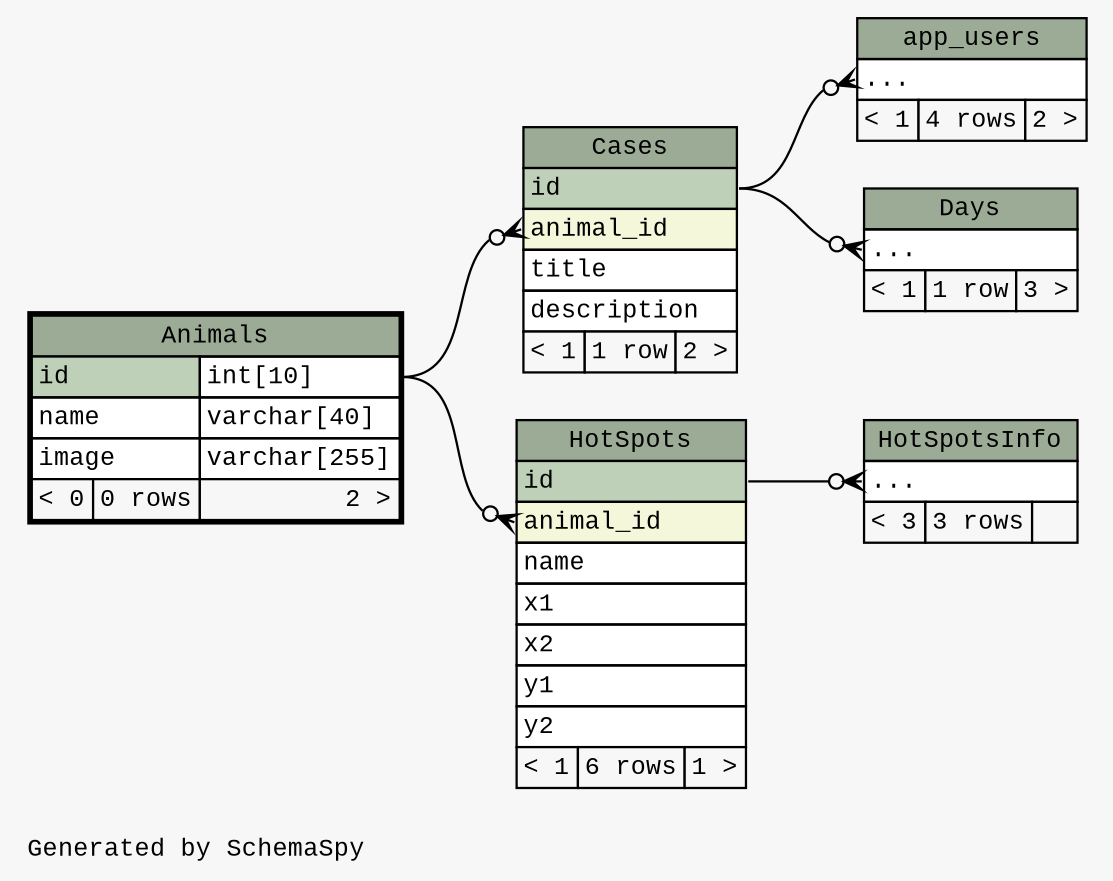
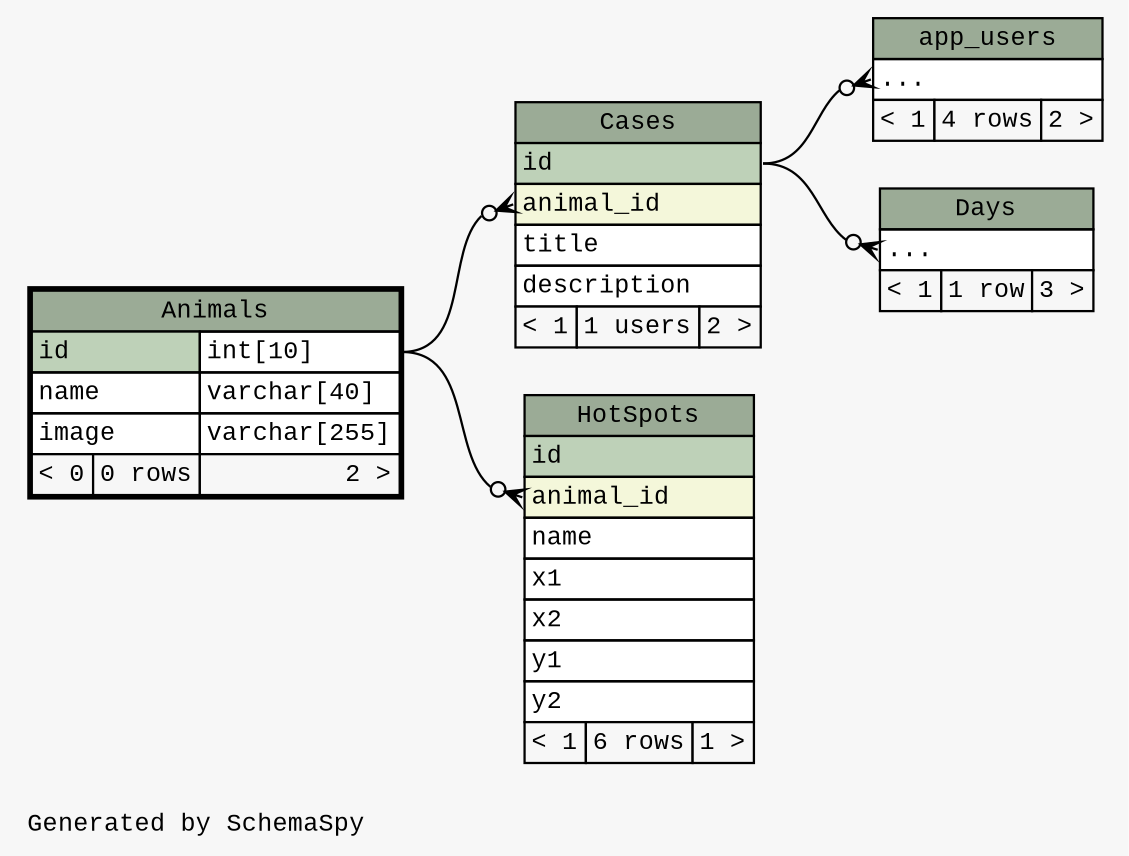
(630, 351) -> (638, 326)
(971, 481) -> none
